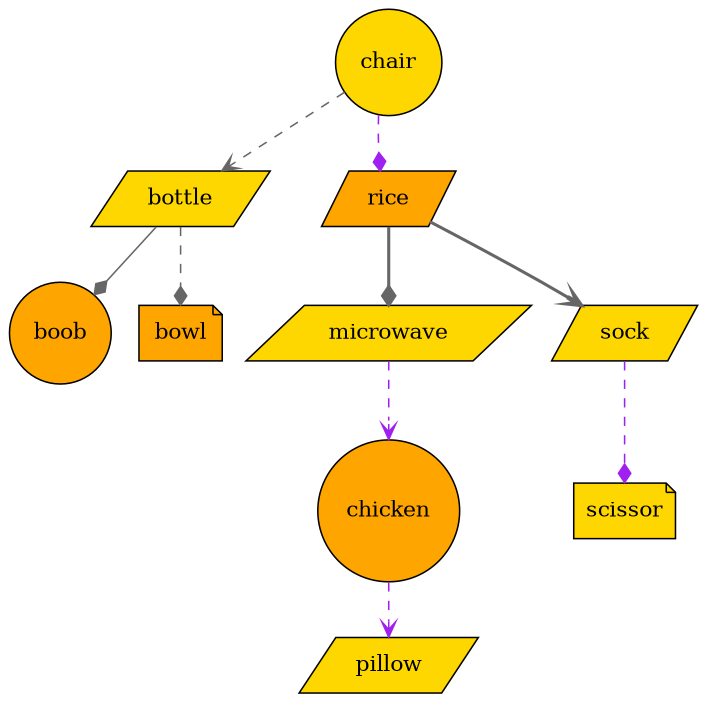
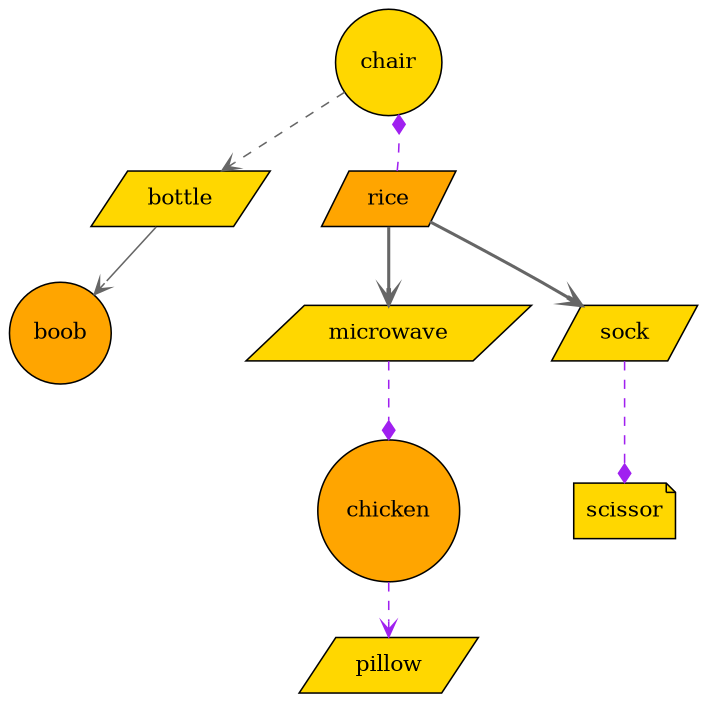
(378, 134) -> (399, 152)
(132, 254) -> (132, 254)
(389, 258) -> (389, 258)
(181, 333) -> none
(389, 391) -> (389, 391)
